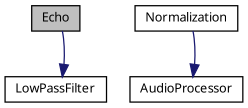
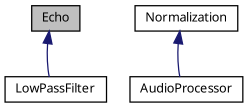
(64, 48) -> (47, 60)
(195, 48) -> (178, 60)
